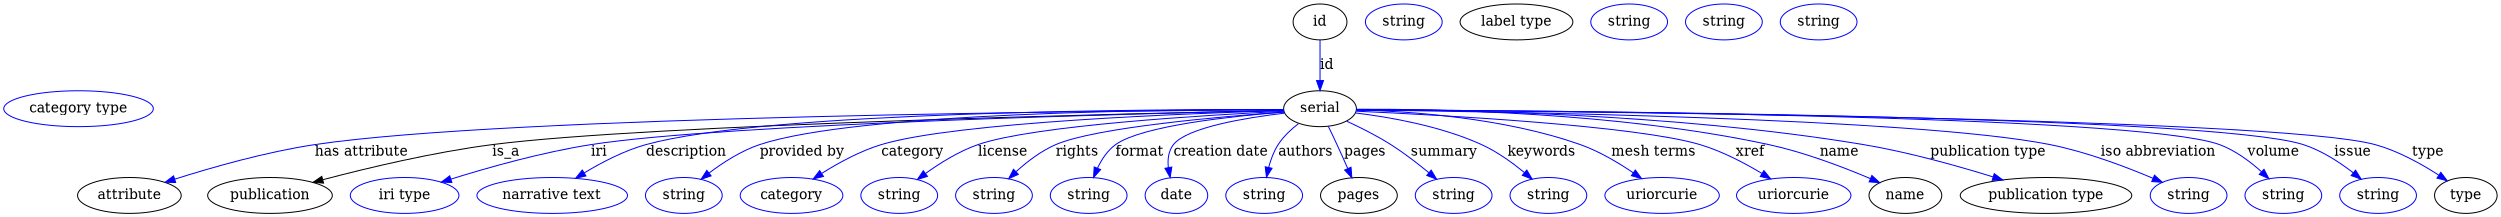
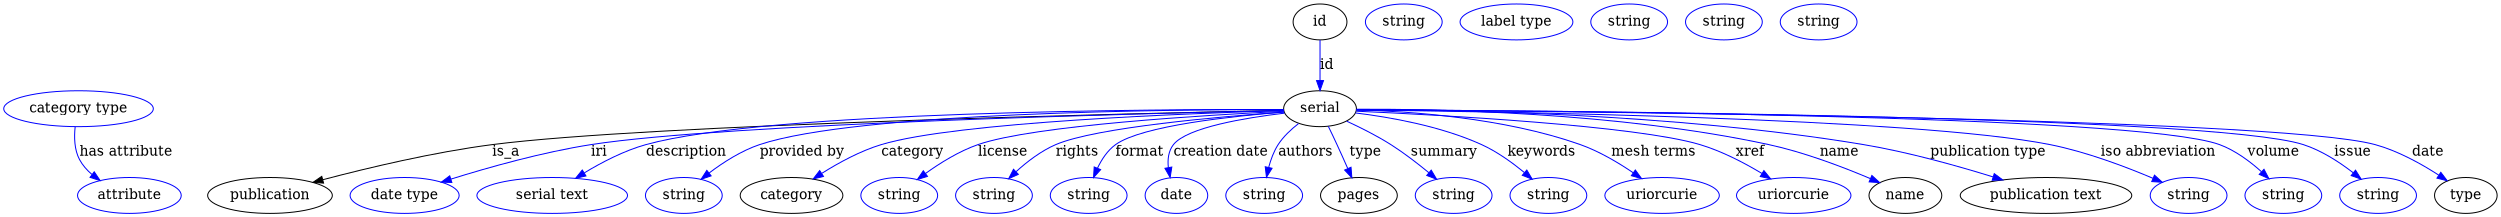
(1516, 22) -> (1516, 22)
(727, 119) -> (77, 153)
(1365, 152) -> (1365, 152)
(2428, 152) -> (2428, 152)
(129, 195) -> (129, 195)
(405, 195) -> (405, 195)
(552, 195) -> (552, 195)
(792, 195) -> (792, 195)
(2046, 195) -> (2046, 195)
